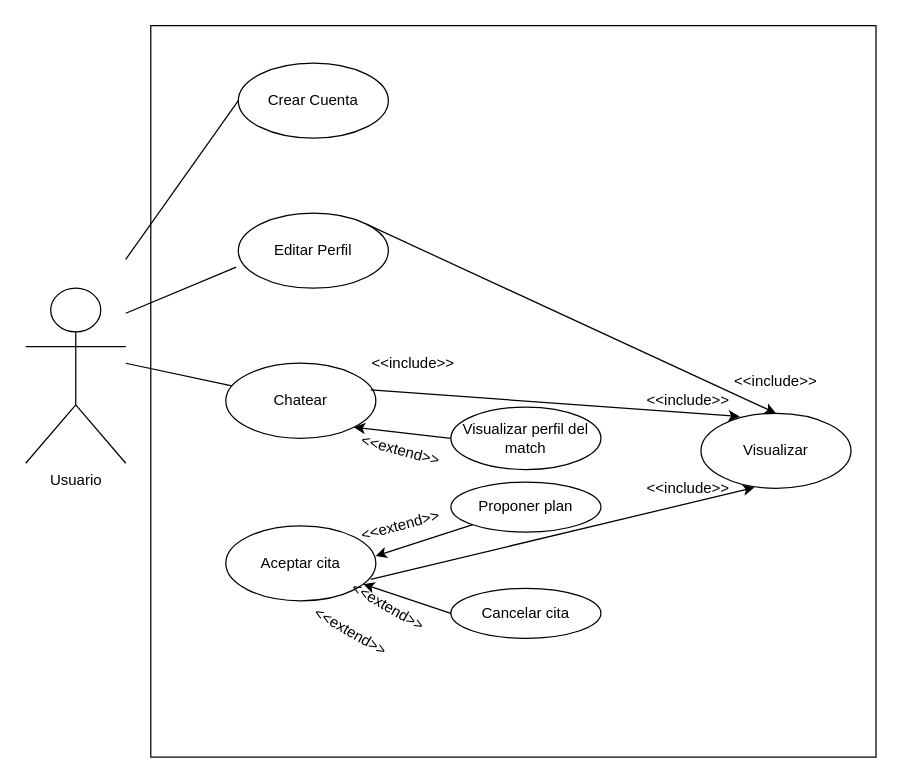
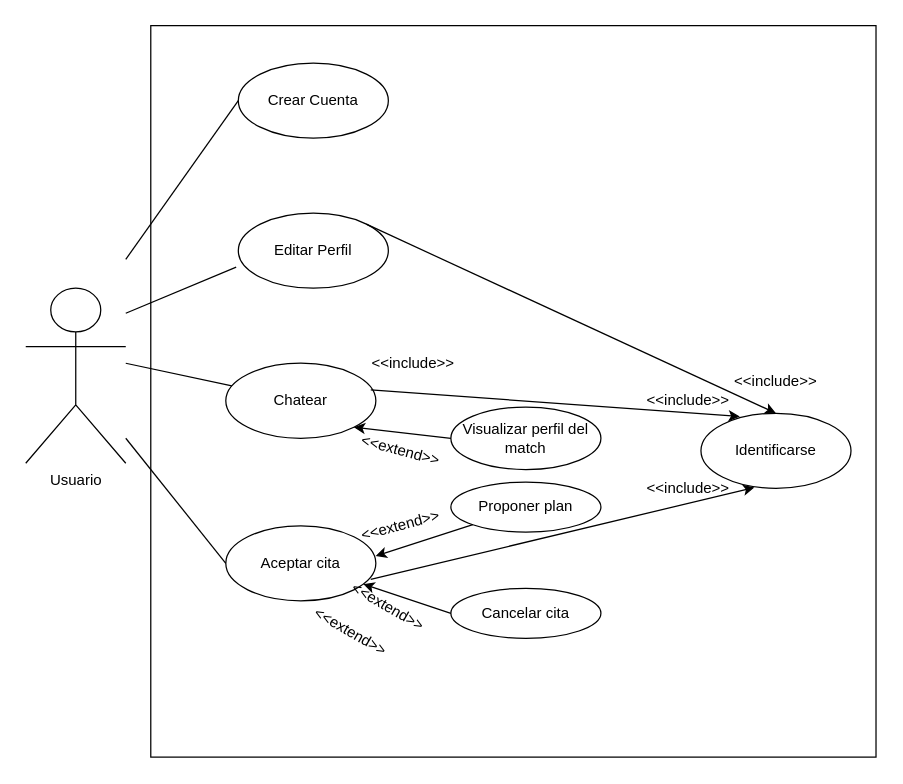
(776, 451) -> (776, 451)
none -> (176, 501)
